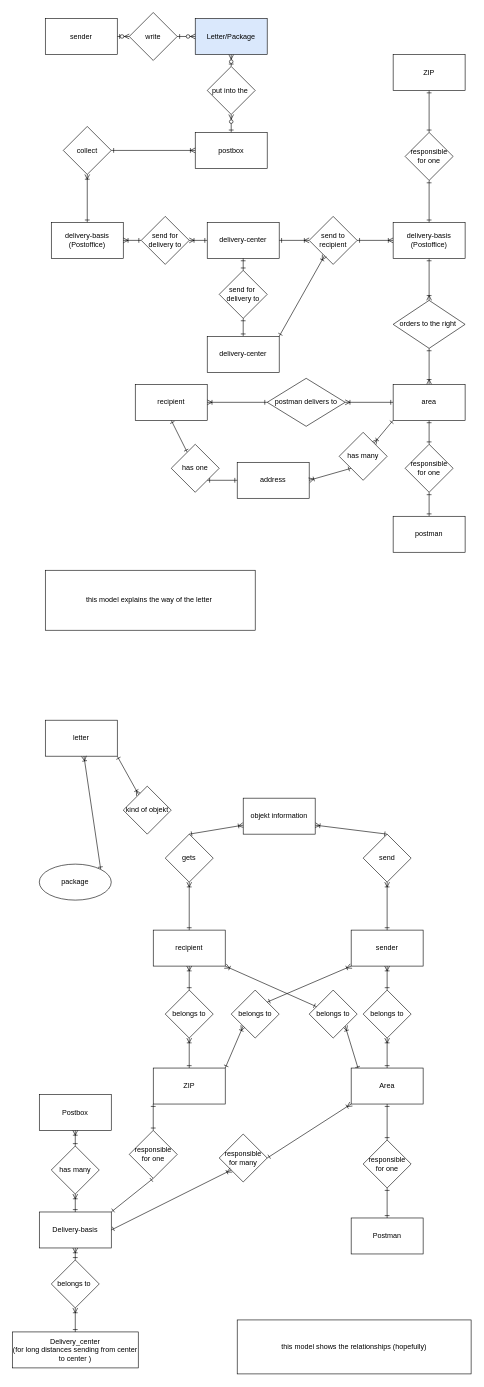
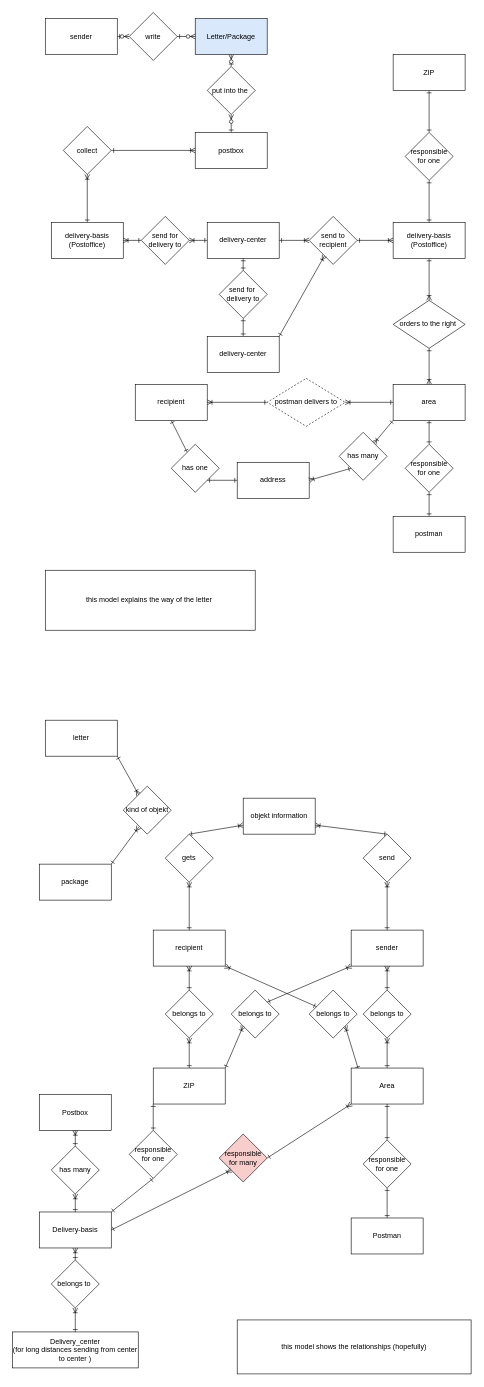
(306, 402) -> (306, 402)
(92, 813) -> (125, 846)
(75, 882) -> (75, 882)
(243, 1158) -> (243, 1158)
